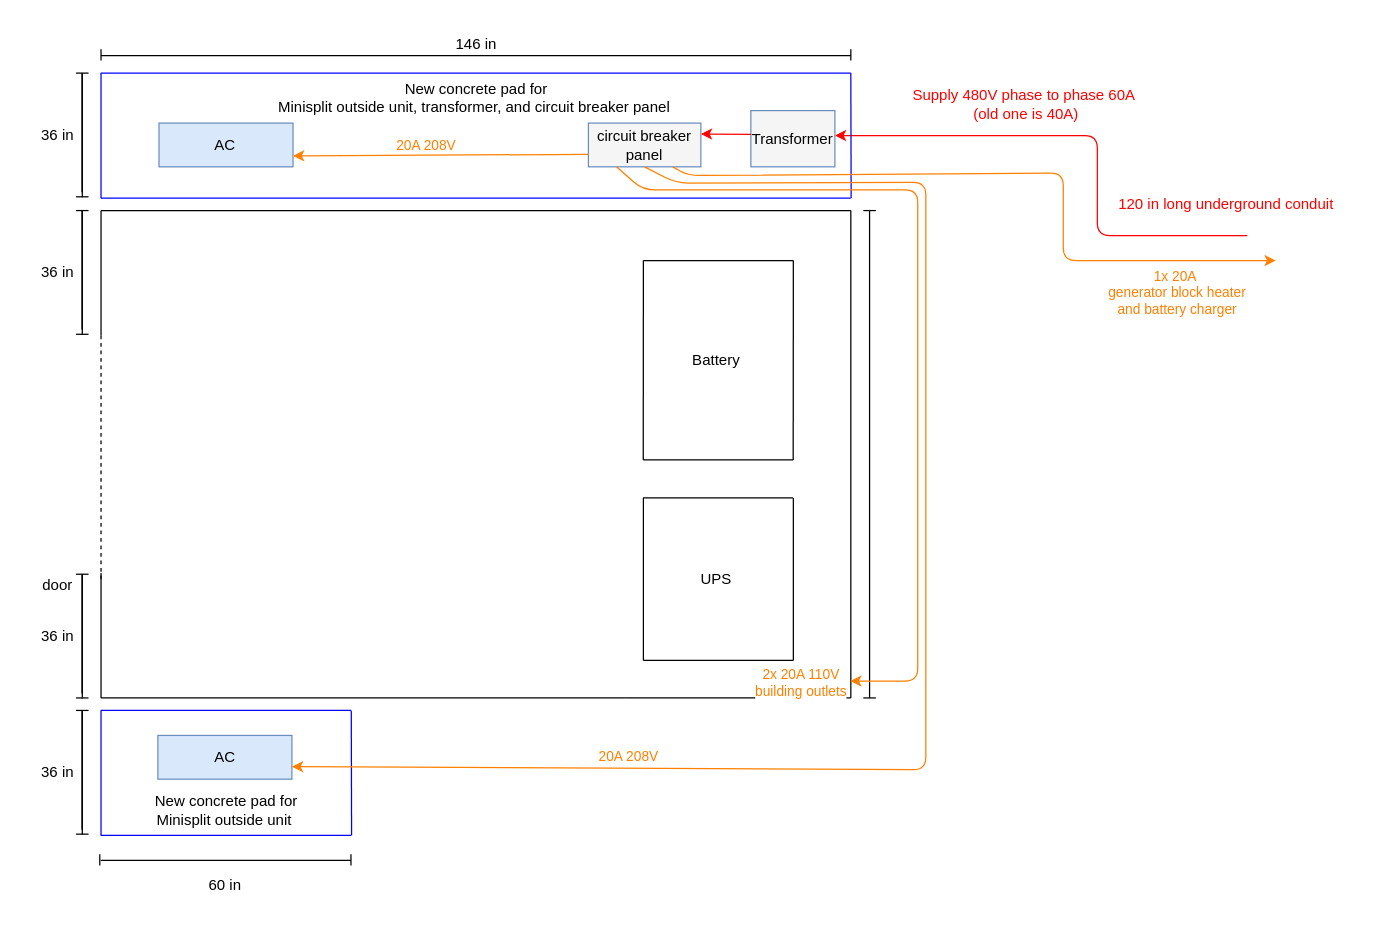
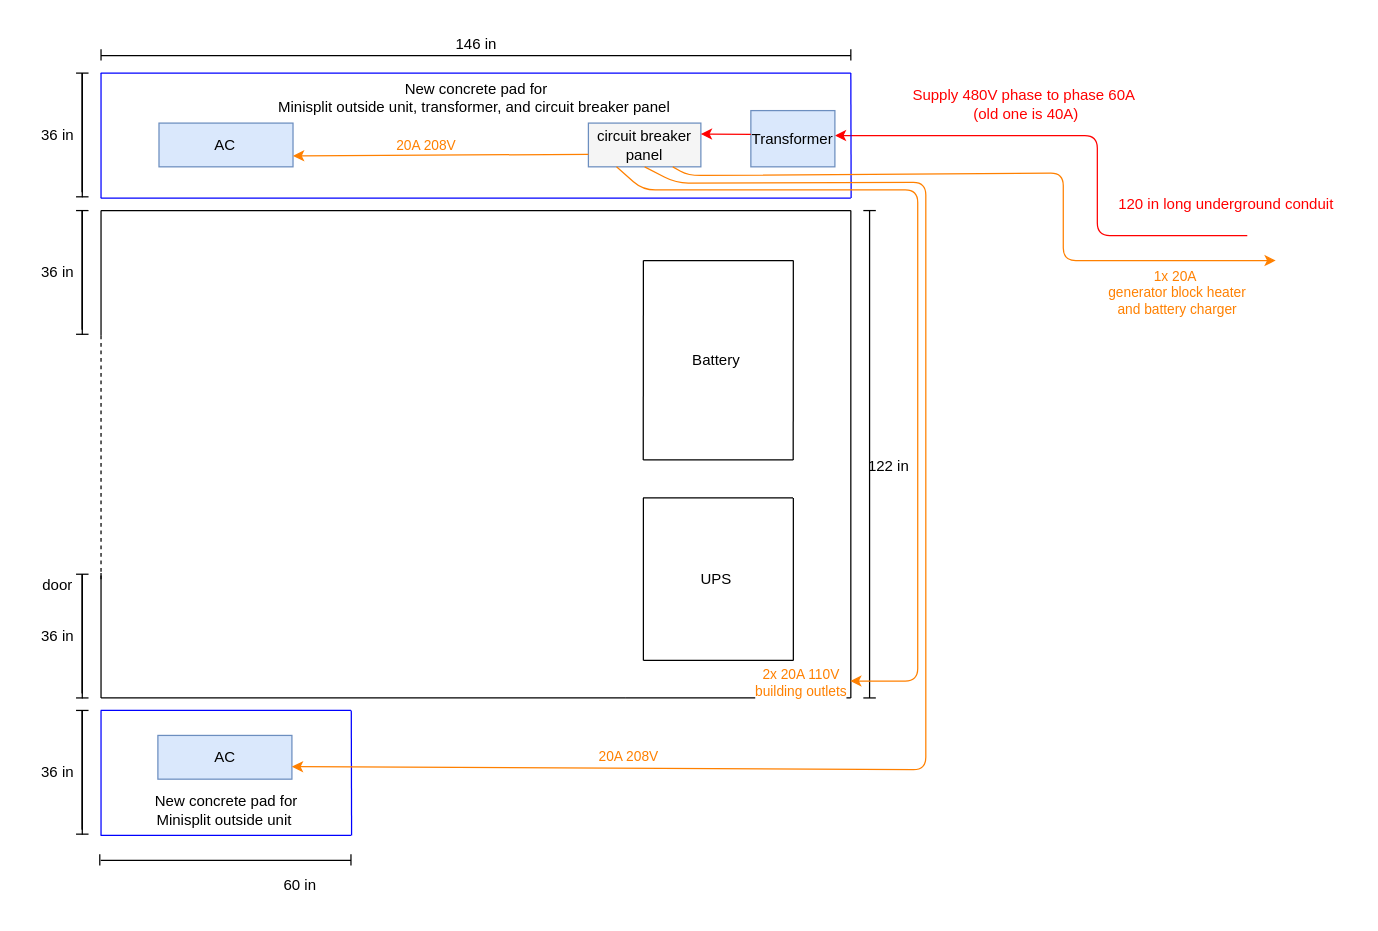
(793, 139) -> (793, 139)
none -> (888, 467)
(224, 886) -> (299, 886)
